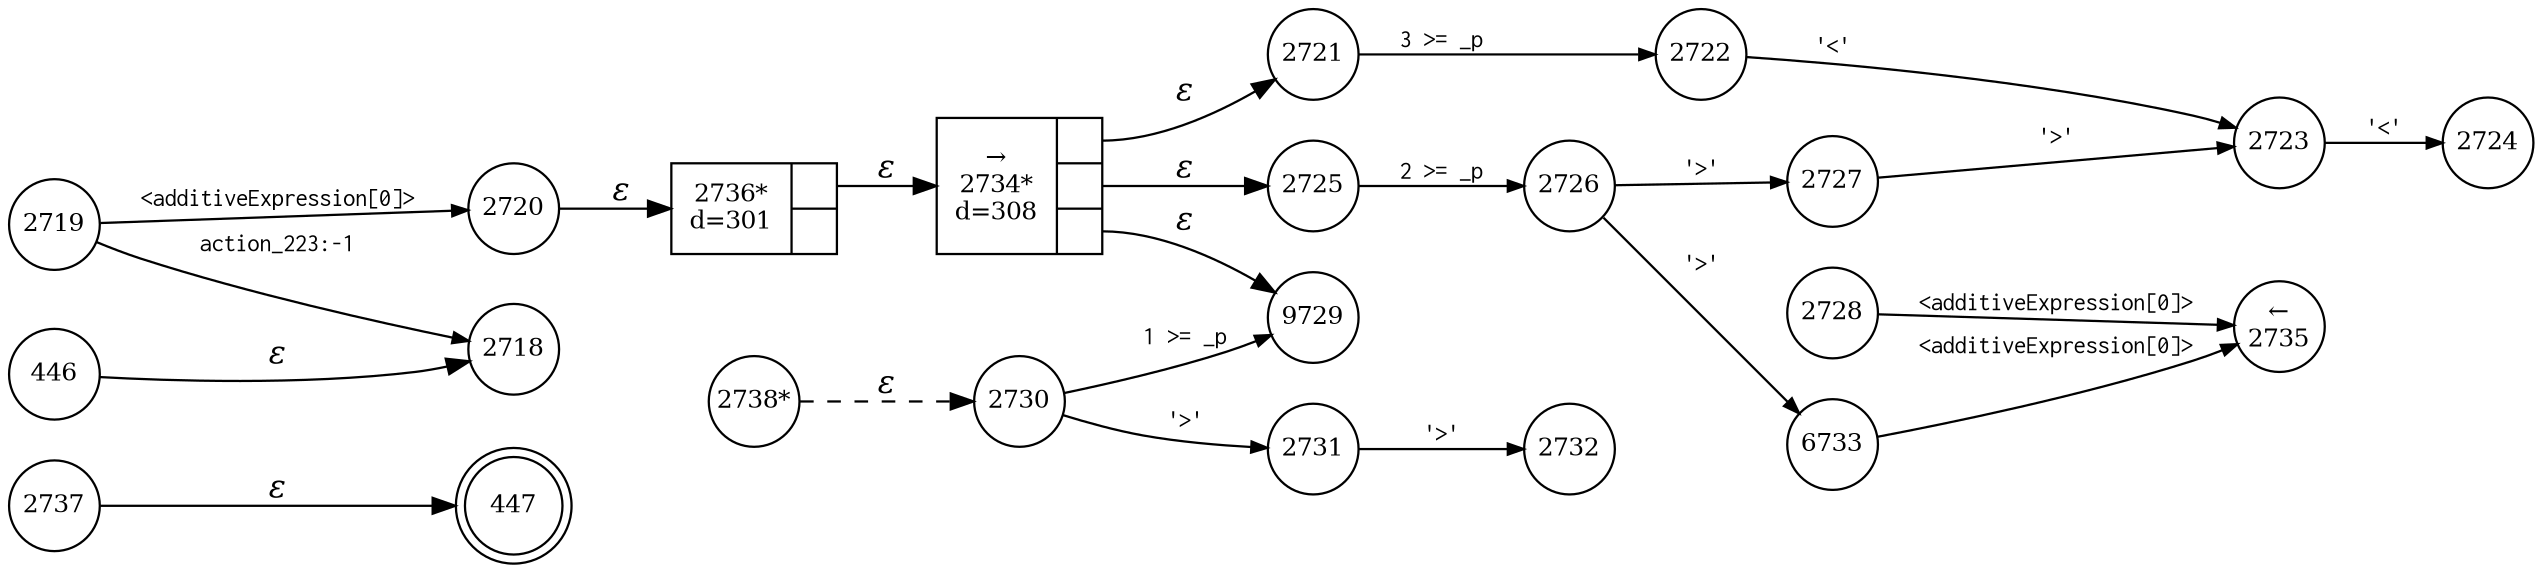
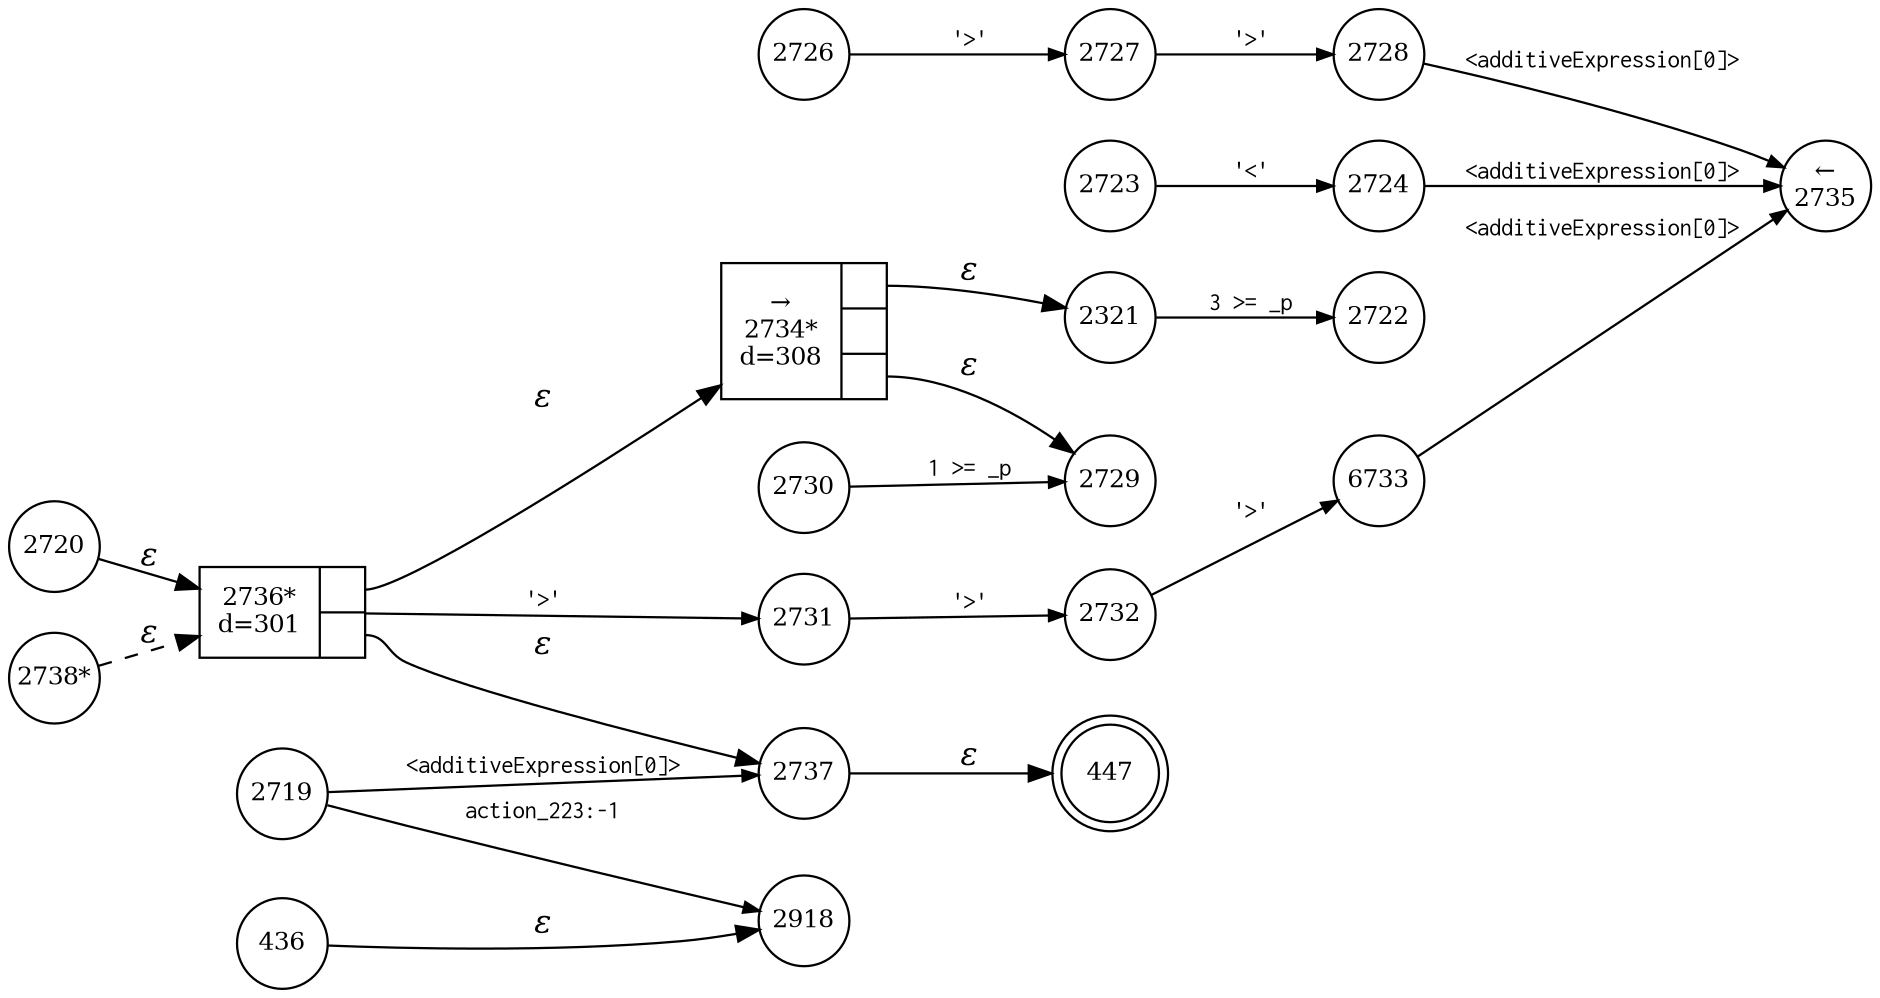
(1313, 54) -> (1110, 318)
(1985, 80) -> none
(2048, 163) -> (1236, 54)
(1313, 186) -> none
none -> (1594, 186)
(276, 217) -> (535, 784)
(1695, 310) -> (1237, 551)
(1313, 318) -> (1110, 481)
(514, 349) -> (804, 921)
(54, 374) -> (282, 944)
(875, 401) -> (138, 654)
(1156, 438) -> (554, 616)
none -> (546, 708)
